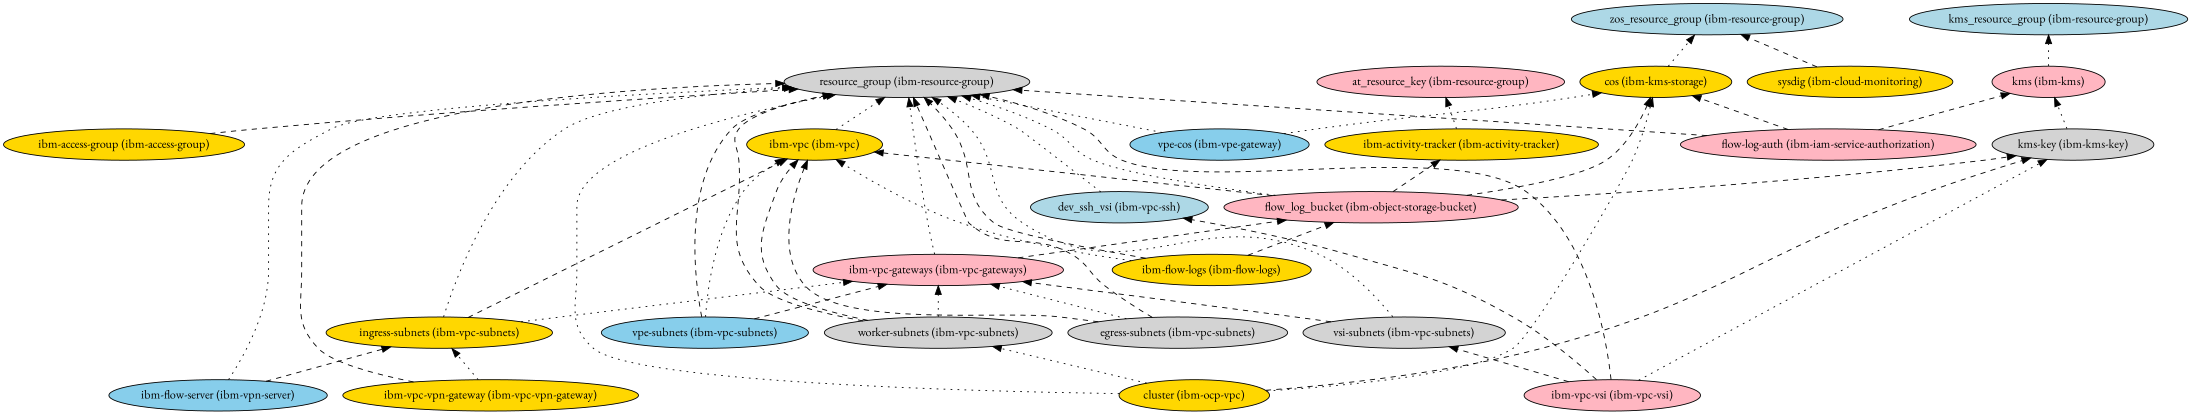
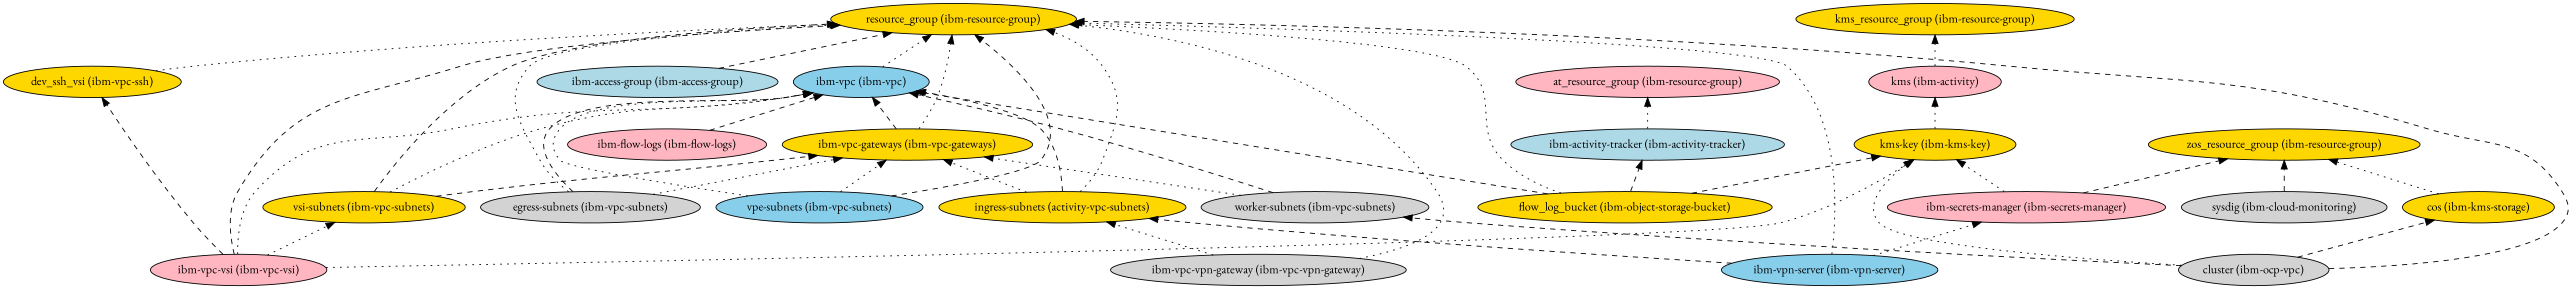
(1707, 19) -> (2284, 145)
(2049, 19) -> (1935, 19)
(907, 82) -> (954, 19)
(1441, 82) -> (1648, 82)
(1850, 82) -> (2284, 207)
(2049, 82) -> (1935, 82)
none -> (489, 122)
(399, 129) -> (1331, 99)
none -> (538, 129)
(124, 145) -> (658, 82)
(815, 145) -> (861, 82)
(1220, 145) -> none
(1462, 145) -> (1648, 145)
(1828, 145) -> none
(2073, 145) -> (1935, 145)
(1571, 175) -> none
(1119, 207) -> (92, 82)
(1371, 207) -> (1625, 207)
none -> (2026, 207)
(965, 215) -> (530, 66)
(737, 219) -> none
(960, 223) -> (762, 114)
(1002, 227) -> none
(1298, 236) -> none
(1148, 240) -> (887, 117)
(1143, 249) -> (526, 61)
(938, 270) -> (907, 145)
(1212, 270) -> (667, 145)
(819, 302) -> (860, 179)
(1655, 312) -> (1993, 249)
(439, 333) -> (1062, 207)
(1404, 333) -> (364, 207)
(1523, 338) -> (2362, 240)
(640, 364) -> (1973, 63)
(1513, 365) -> (297, 241)
(1074, 366) -> (1797, 245)
(218, 395) -> (1830, 270)
(491, 395) -> (1258, 270)
(1194, 395) -> (2254, 270)
